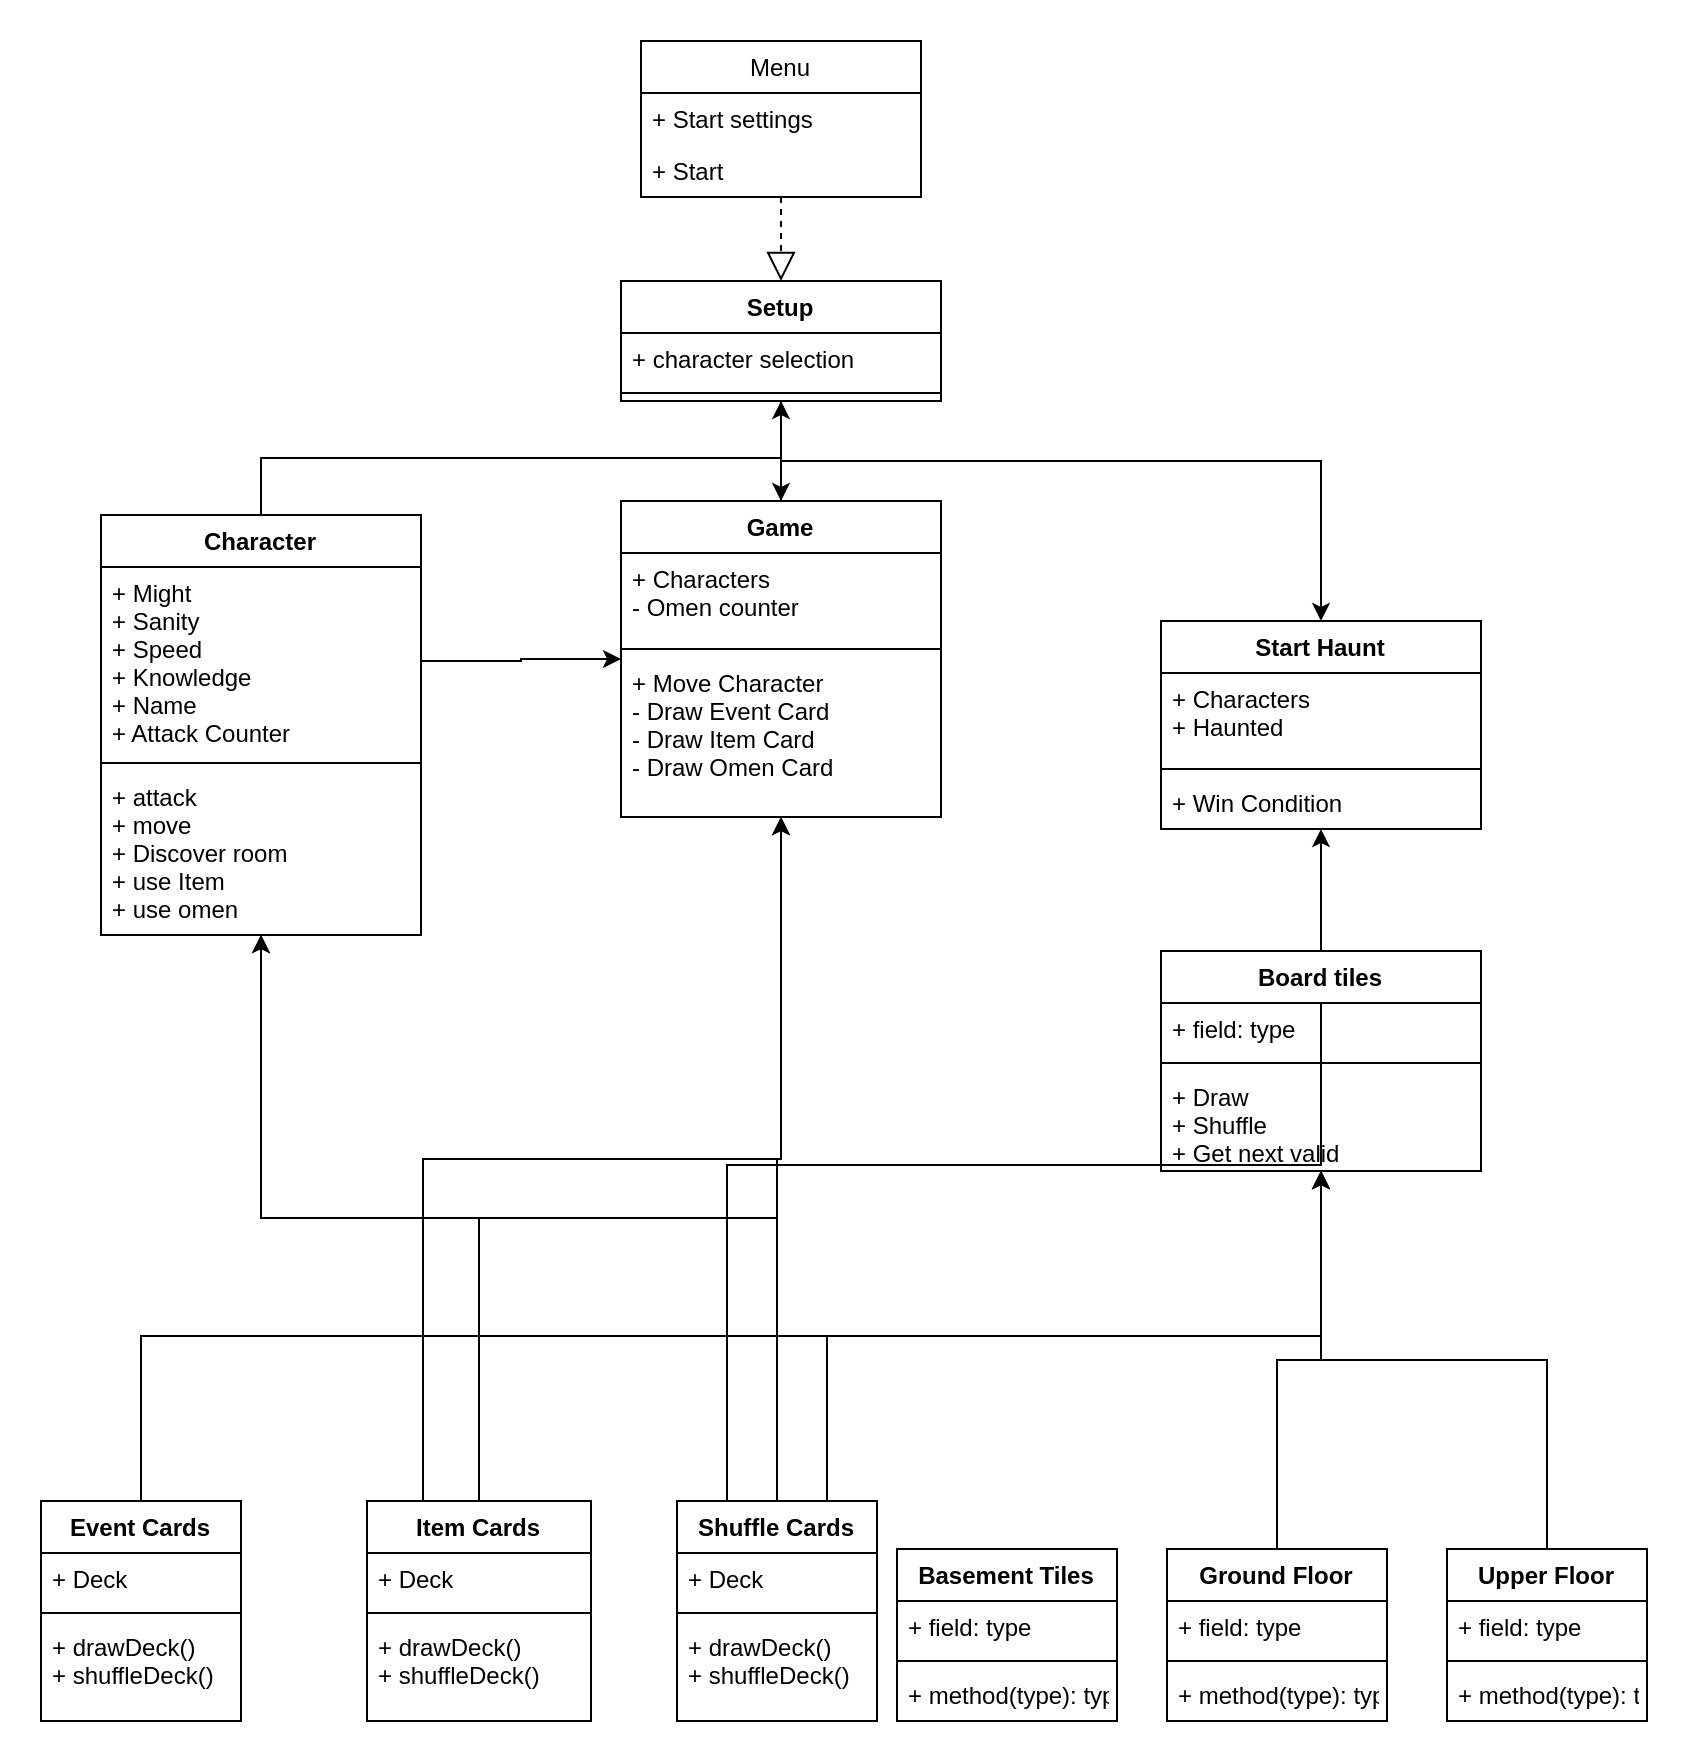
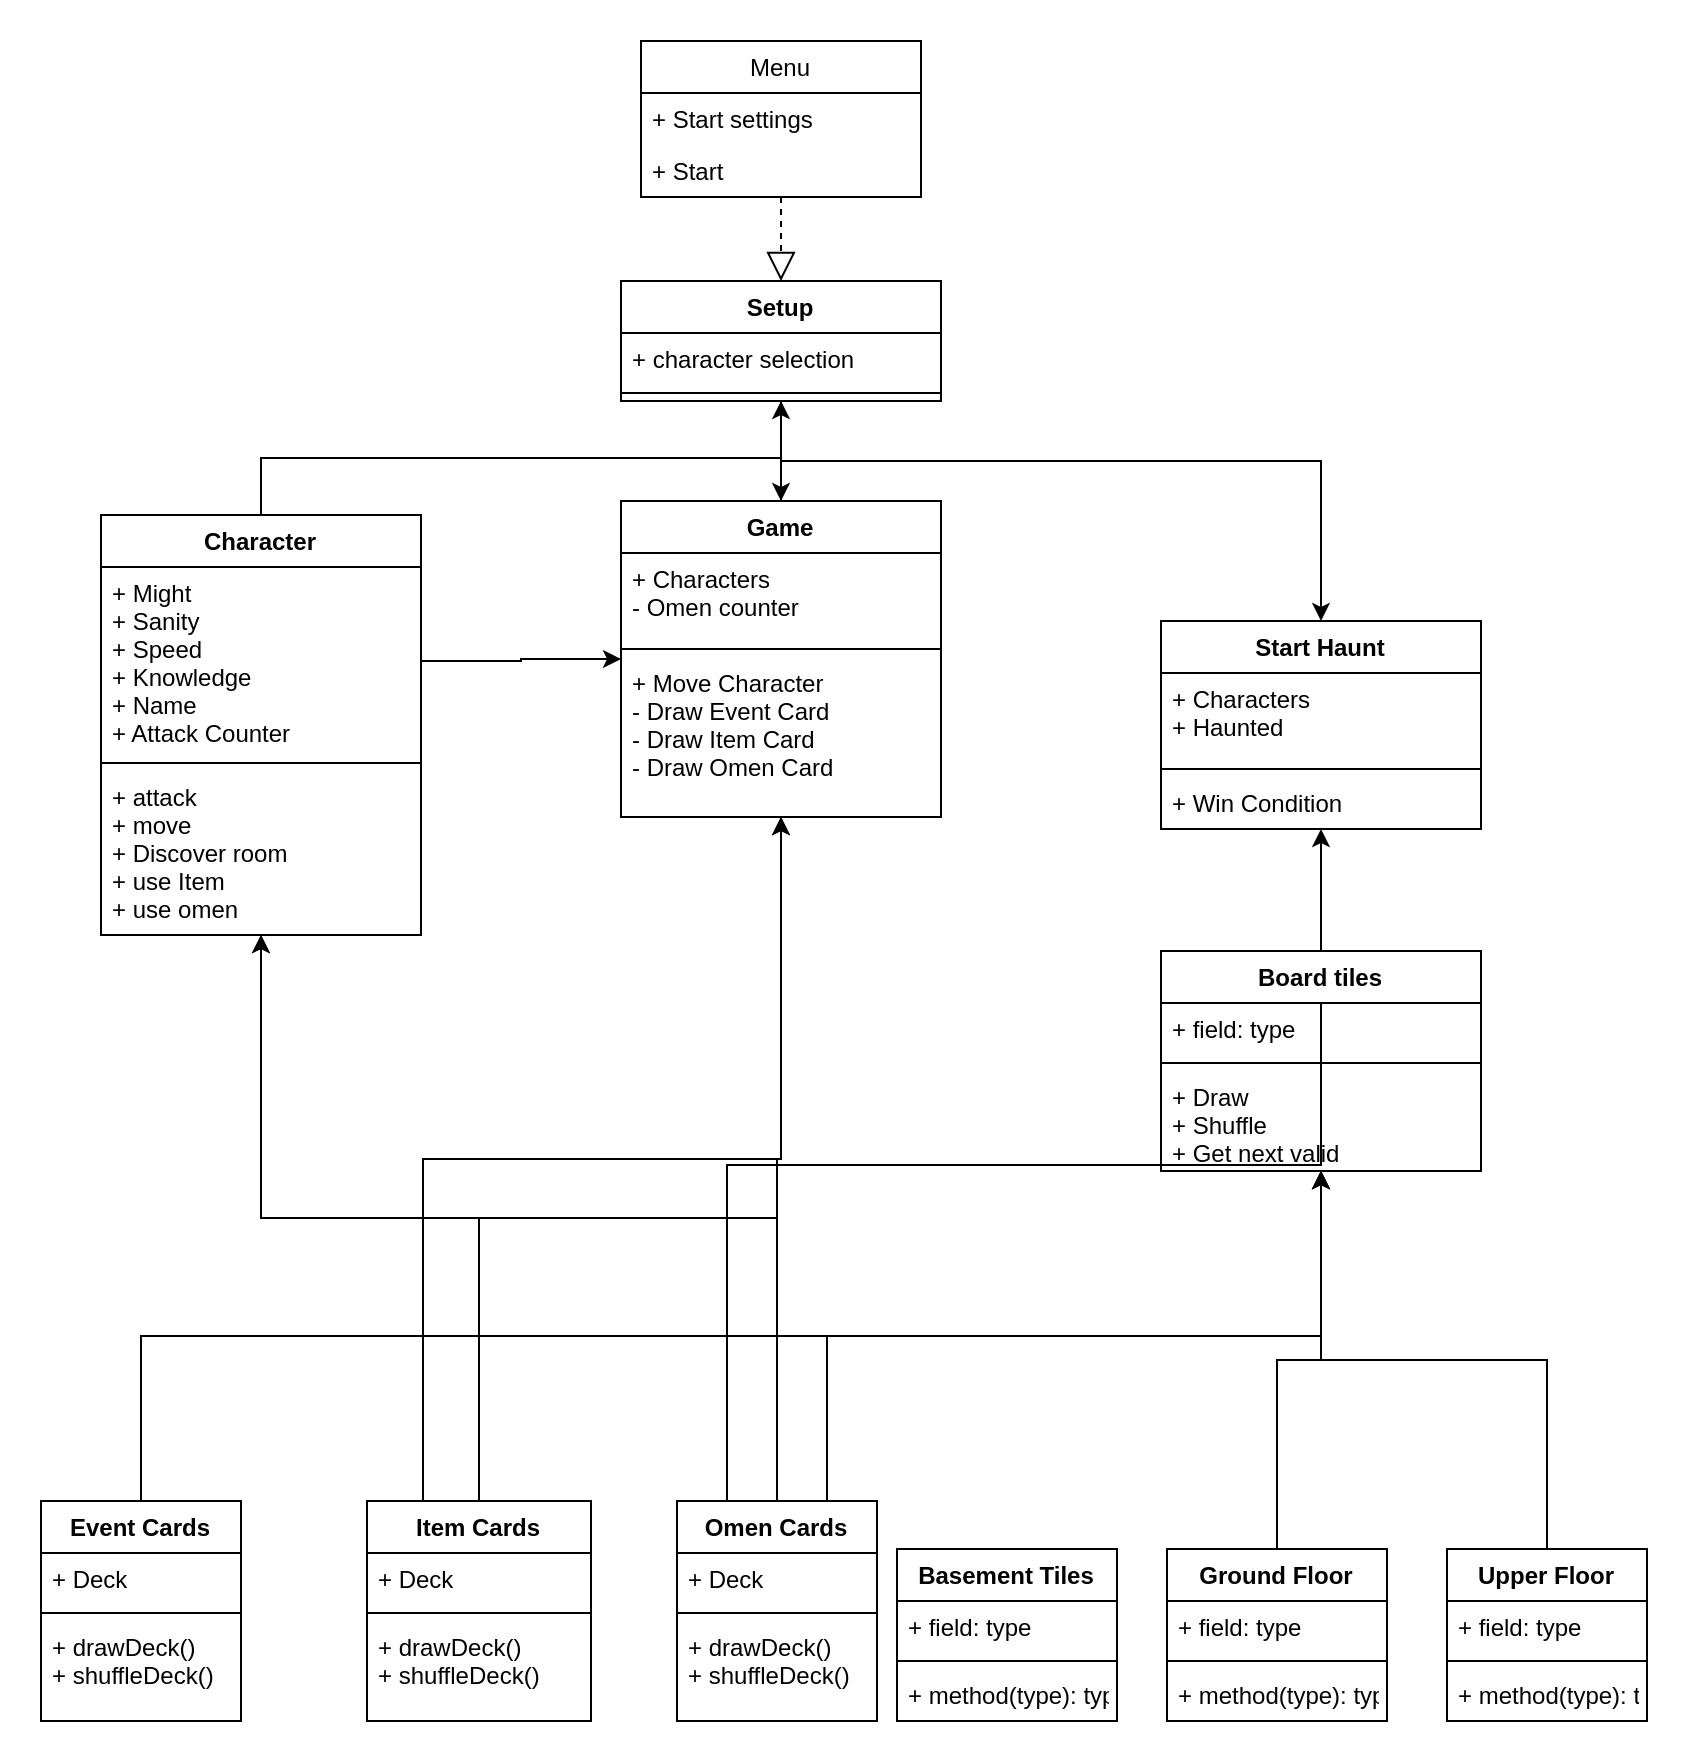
(776, 1528) -> (776, 1528)
